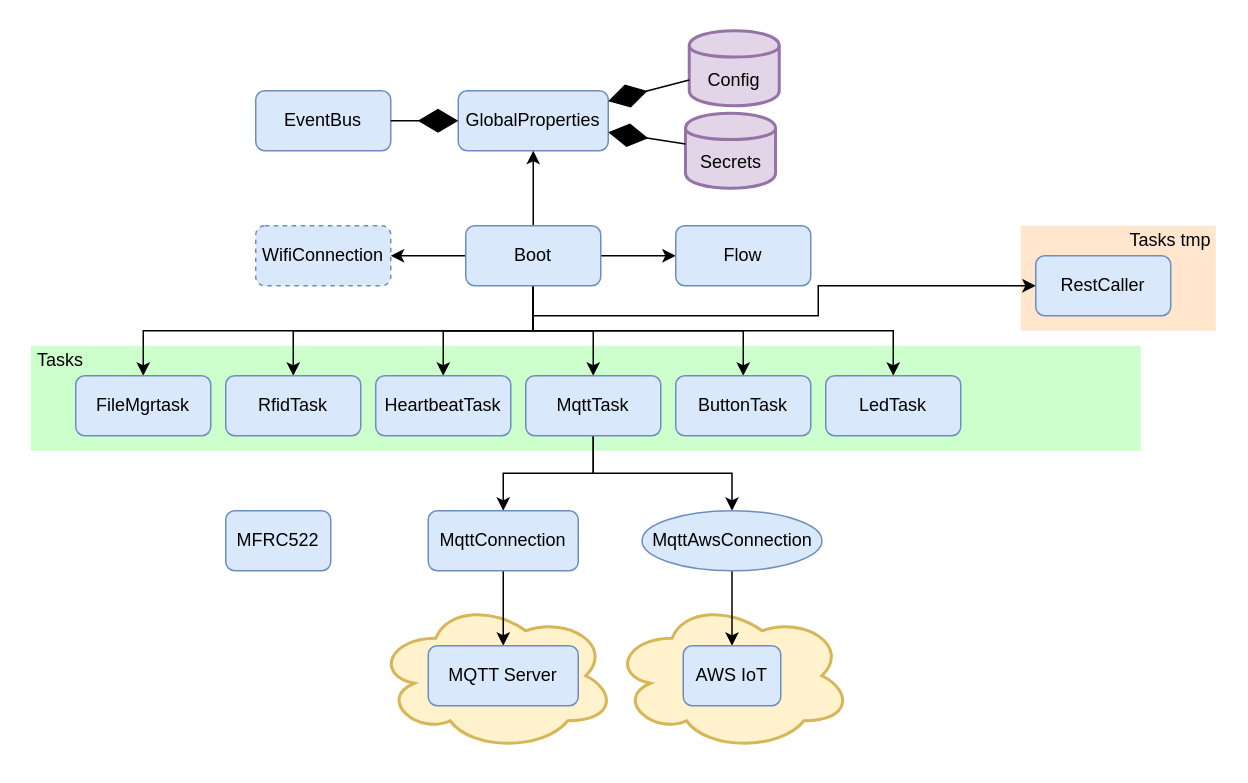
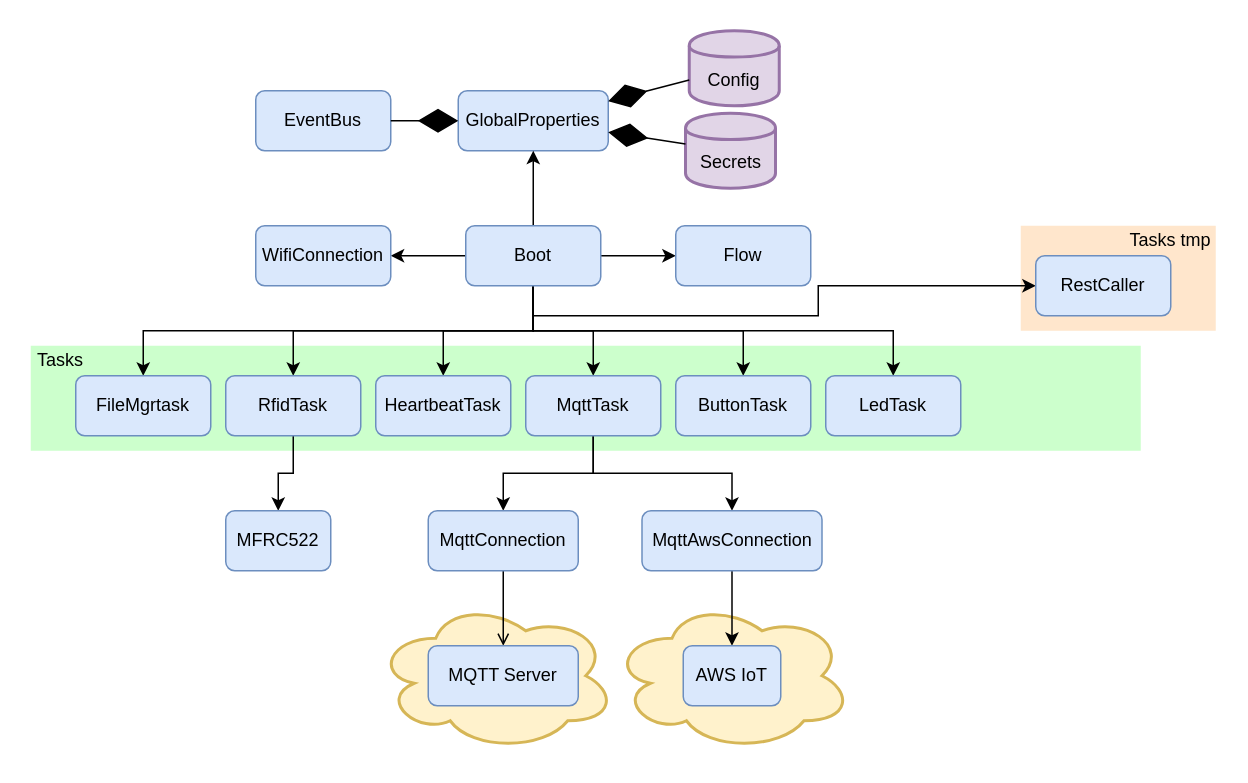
(323, 256) -> (323, 256)
none -> (291, 473)
(732, 541) -> (732, 541)
(503, 634) -> (503, 636)
